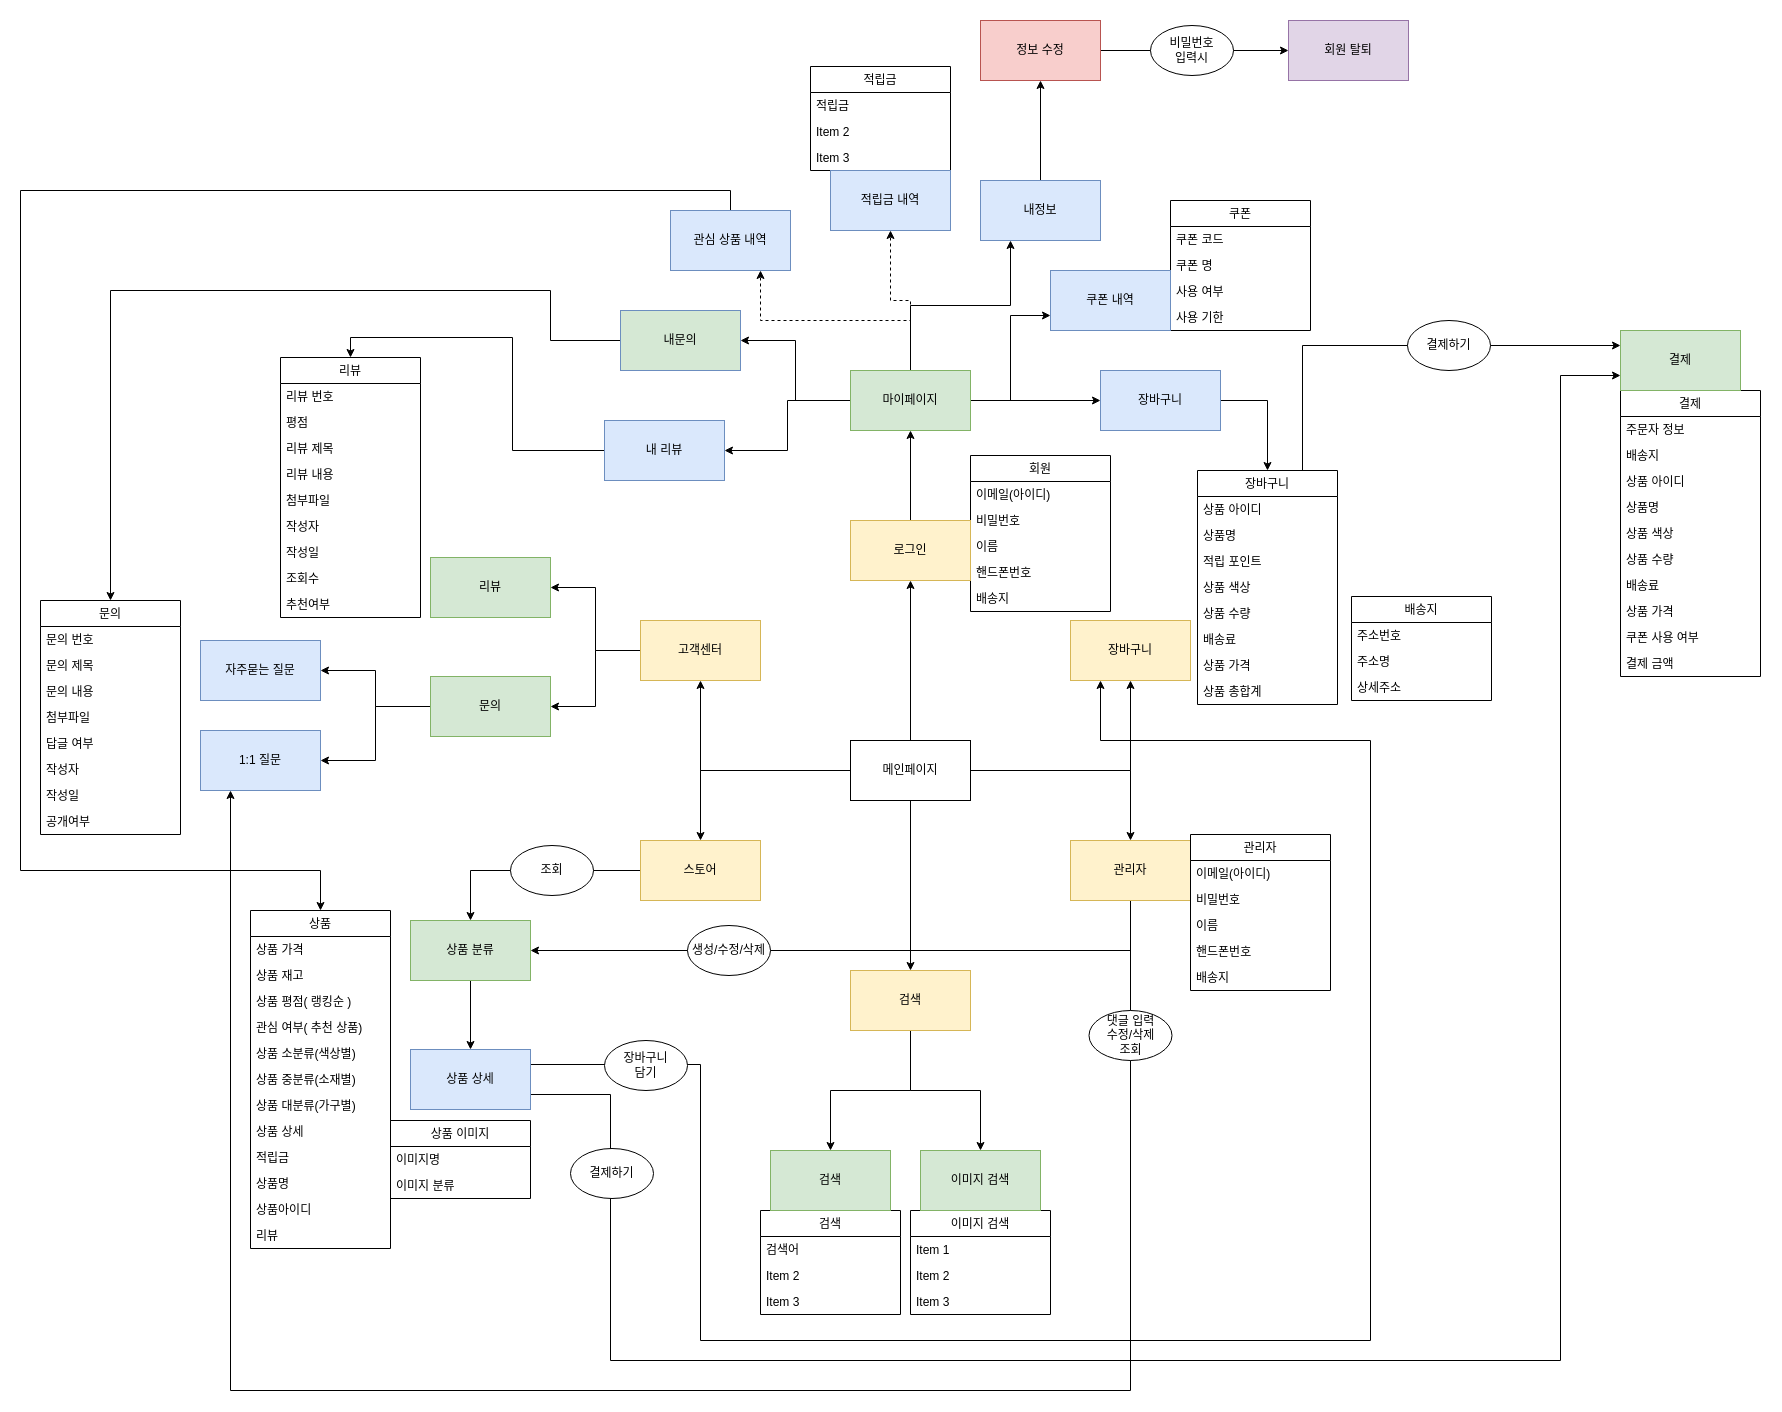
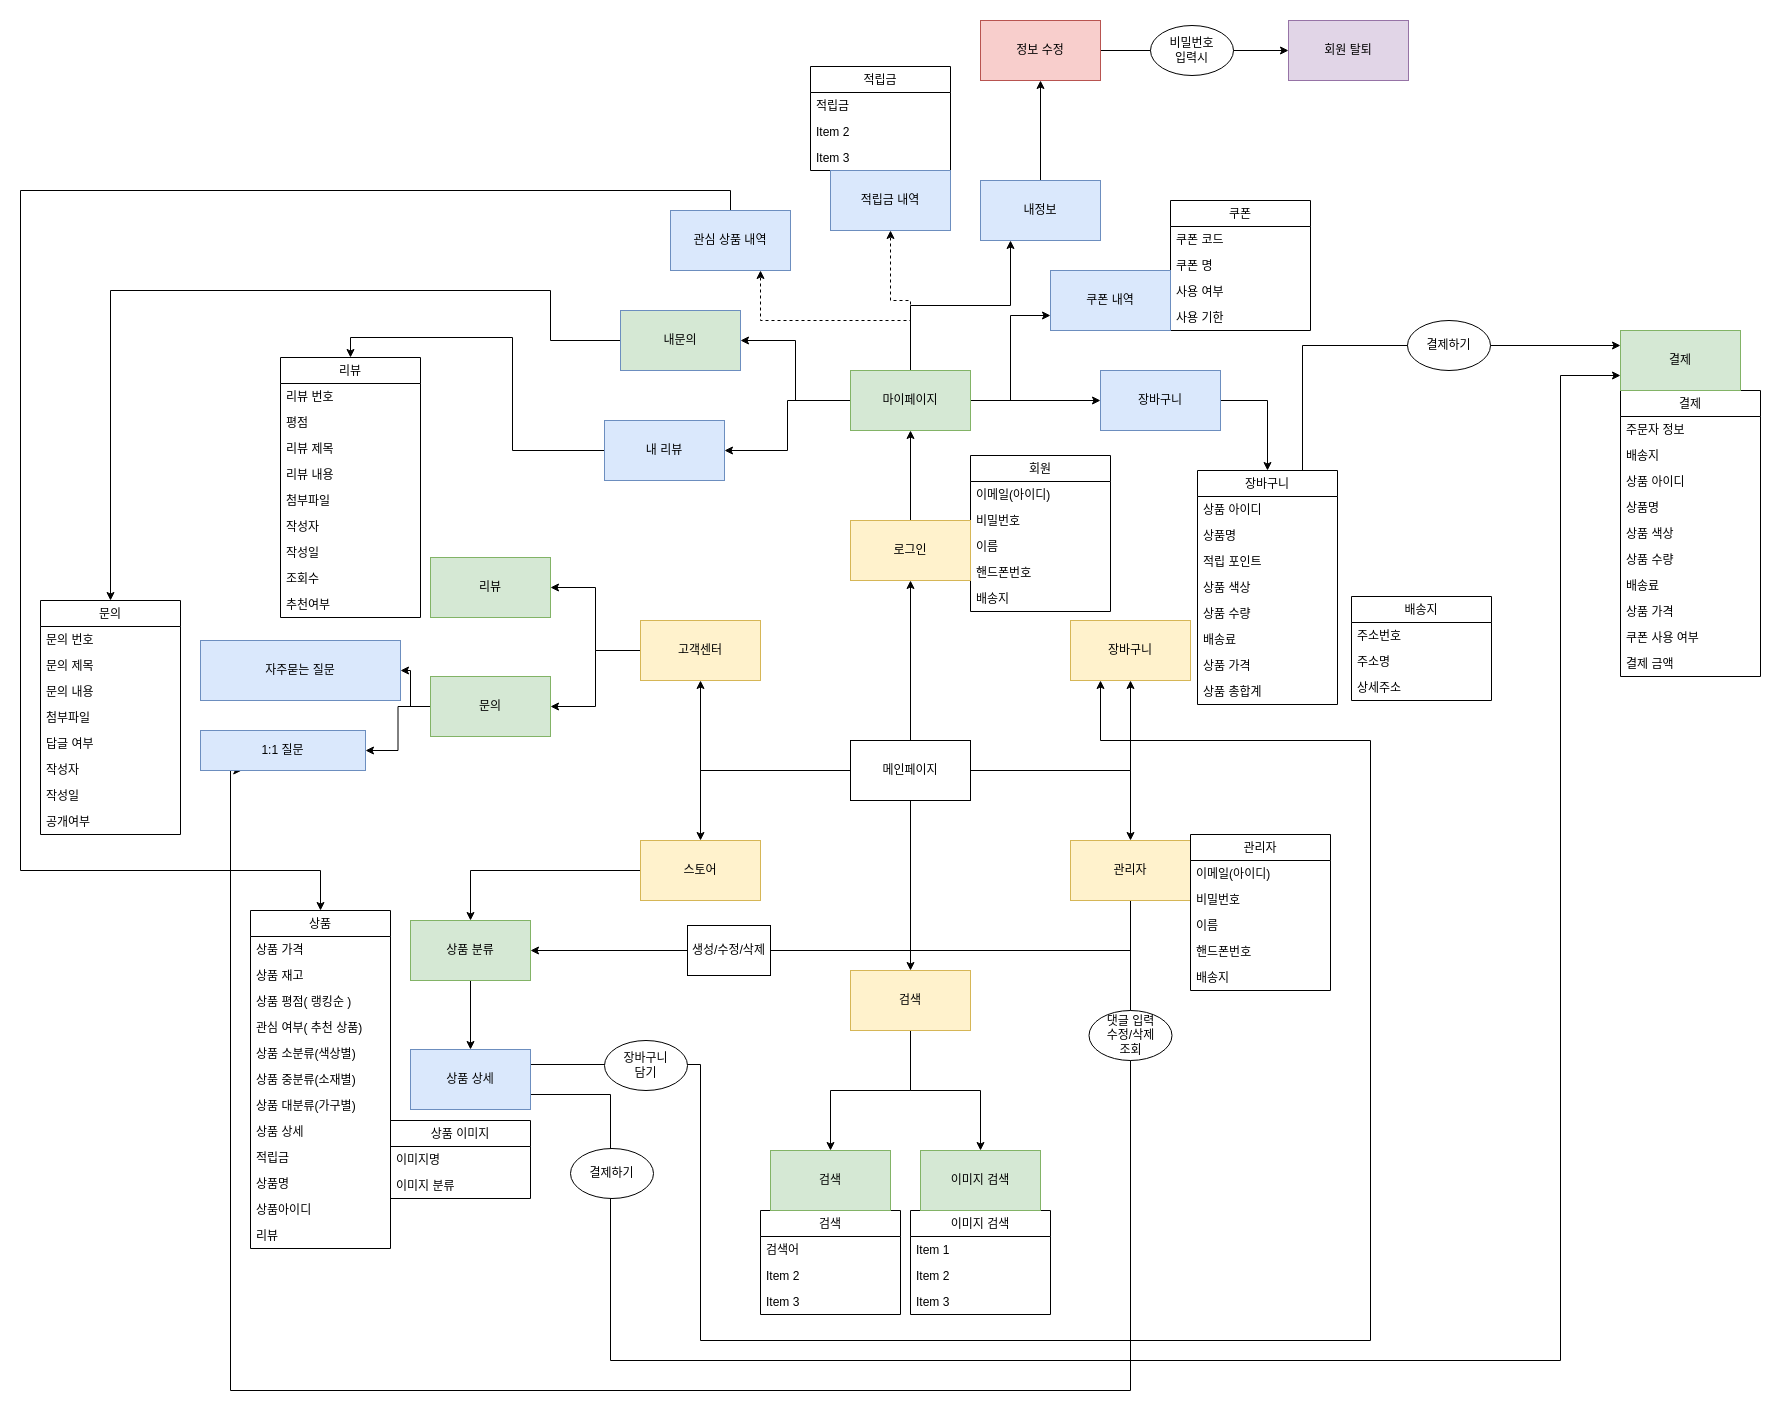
(261, 671) -> (301, 671)
(261, 761) -> (283, 751)
(552, 871) -> none
(729, 951) -> (729, 951)
